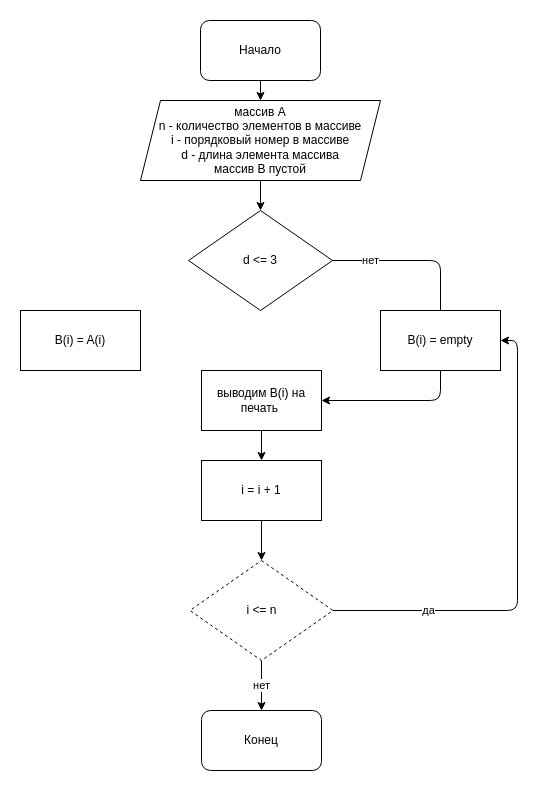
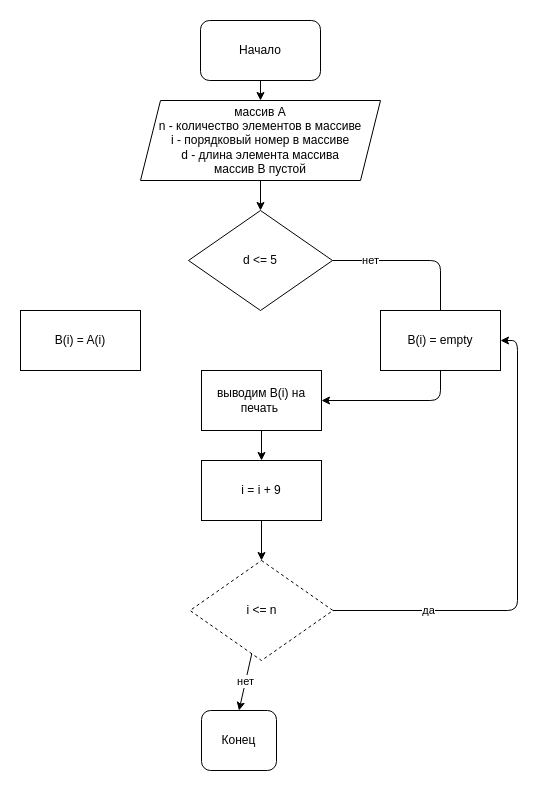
(261, 261) -> (261, 261)
(262, 491) -> (262, 491)
(262, 741) -> (239, 741)
